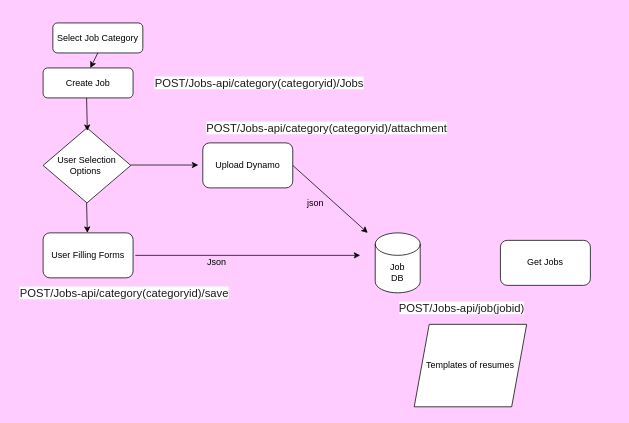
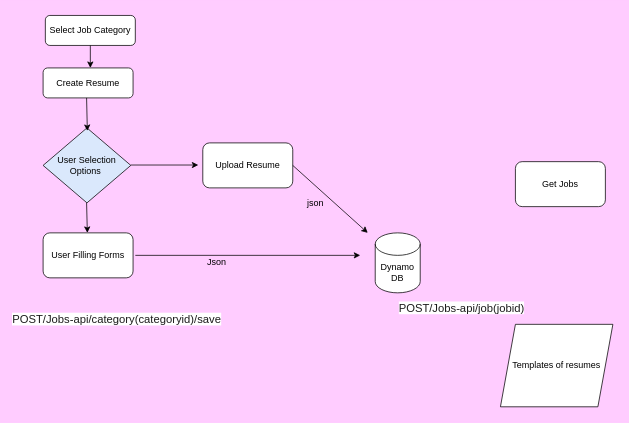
(98, 38) -> (90, 30)
(88, 83) -> (88, 83)
(259, 83) -> none
(327, 128) -> none
(87, 165) -> (87, 165)
(248, 165) -> (248, 165)
(546, 263) -> (561, 184)
(398, 273) -> (398, 273)
(124, 293) -> (117, 319)
(471, 366) -> (557, 366)
